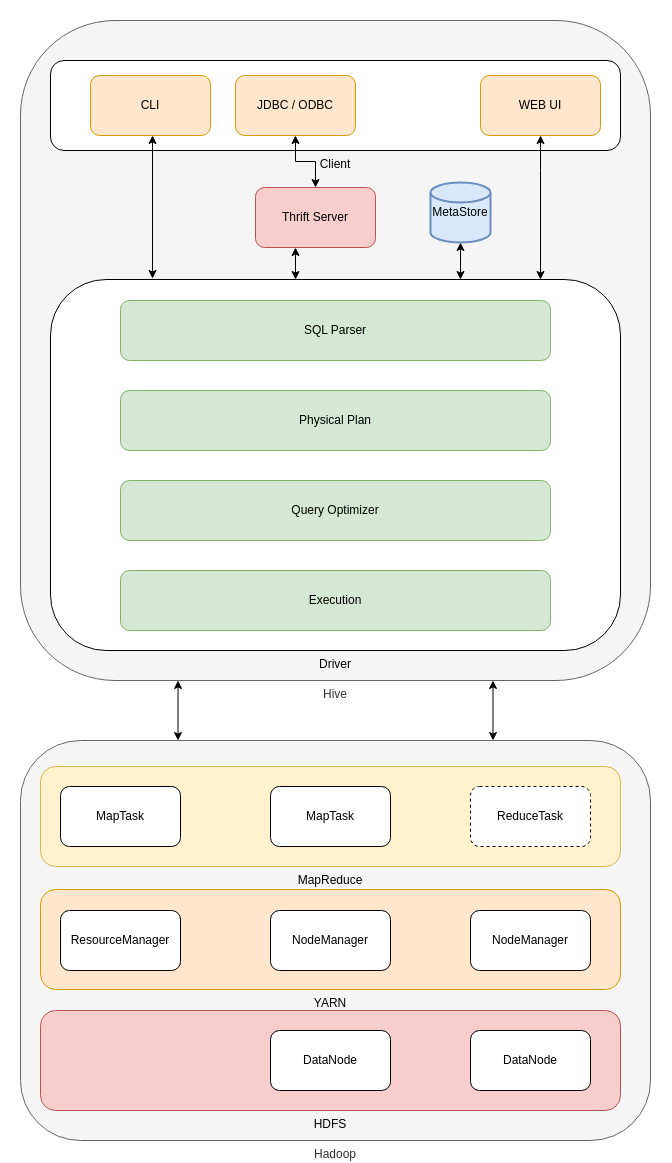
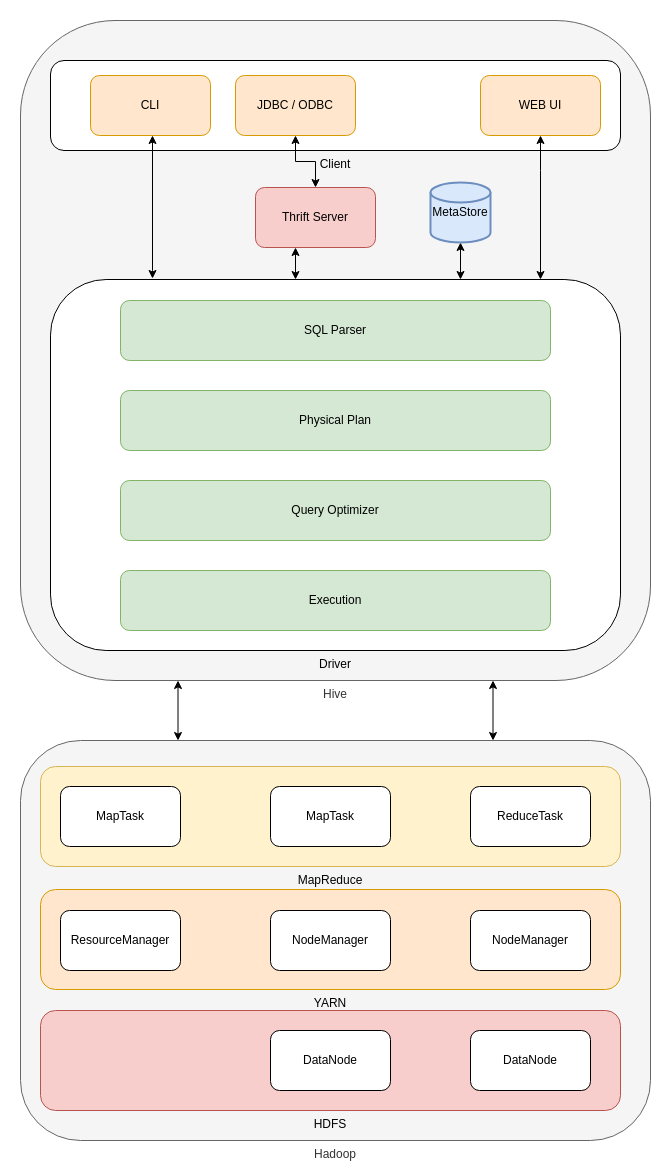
(531, 817) -> (531, 817)
